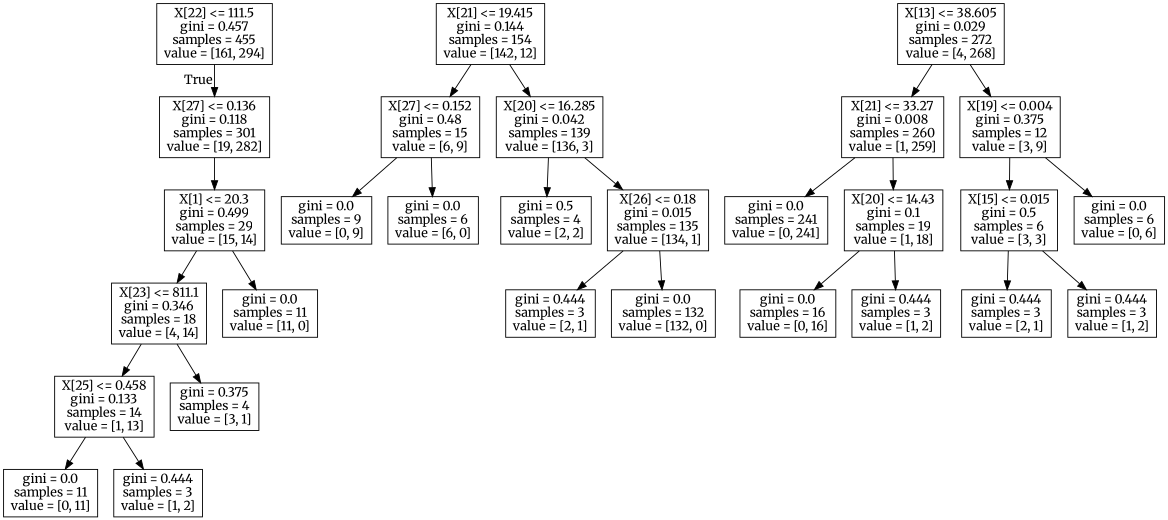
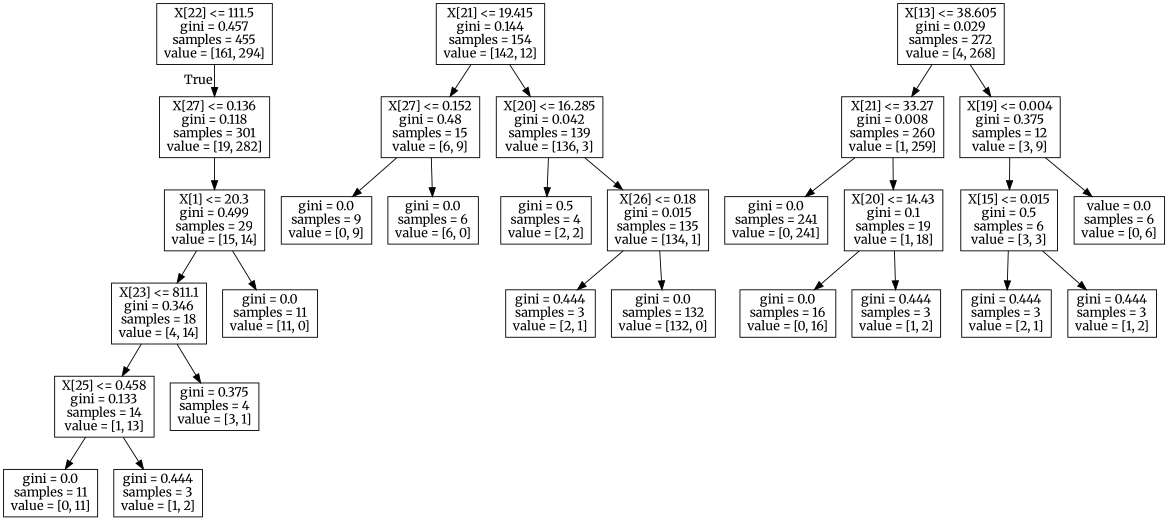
(1119, 220) -> (1119, 220)
